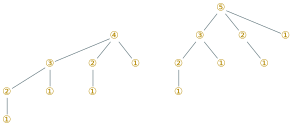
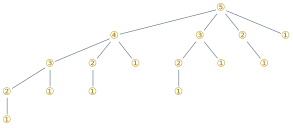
none -> (168, 22)
